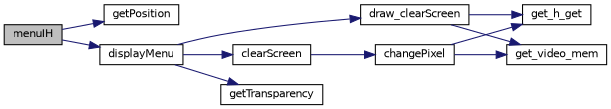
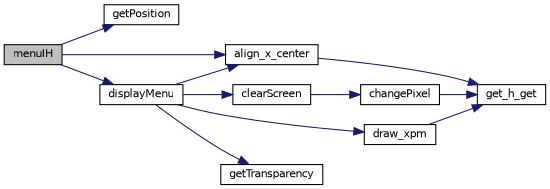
(415, 15) -> (400, 135)
none -> (272, 55)
(557, 55) -> none
